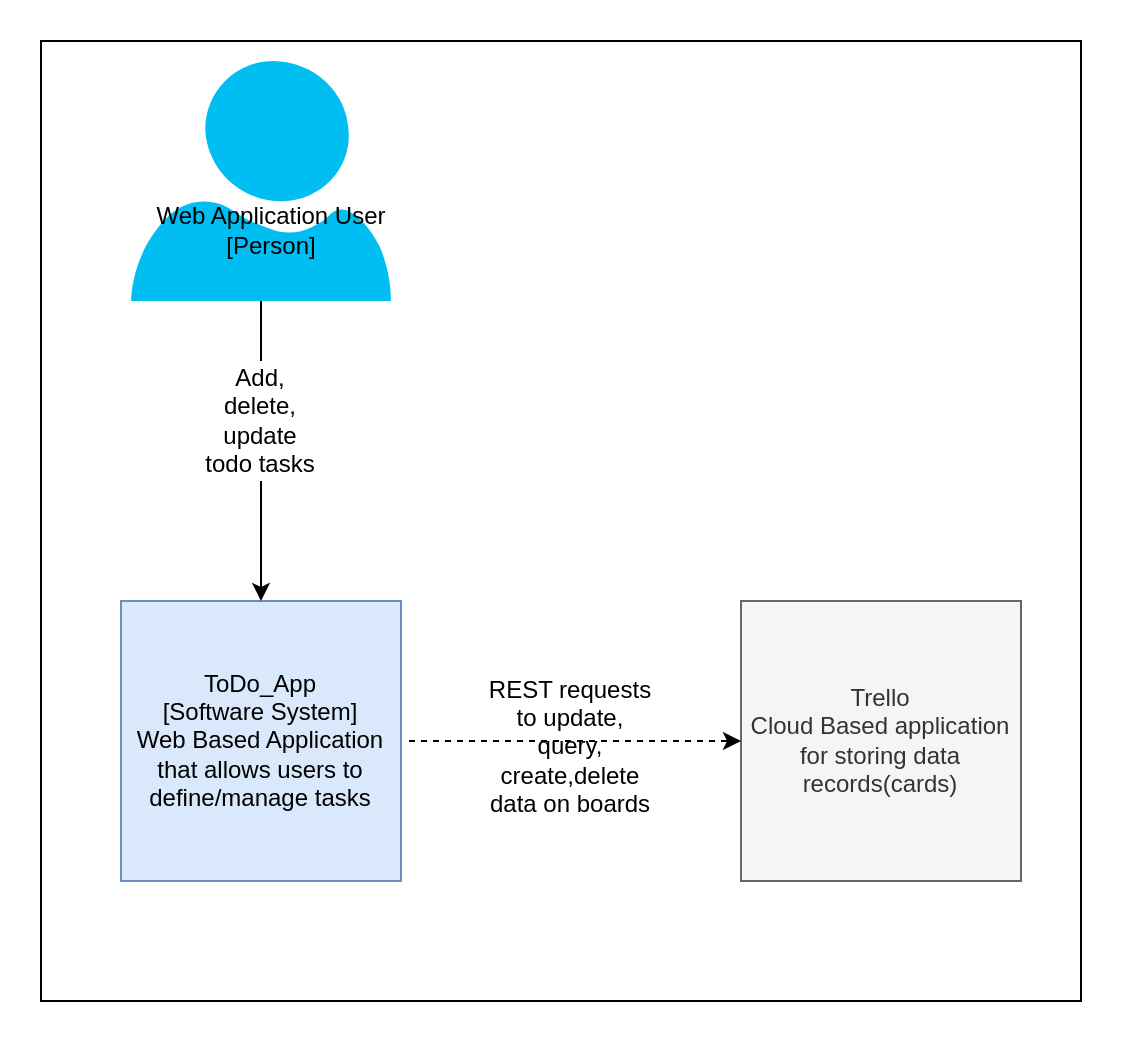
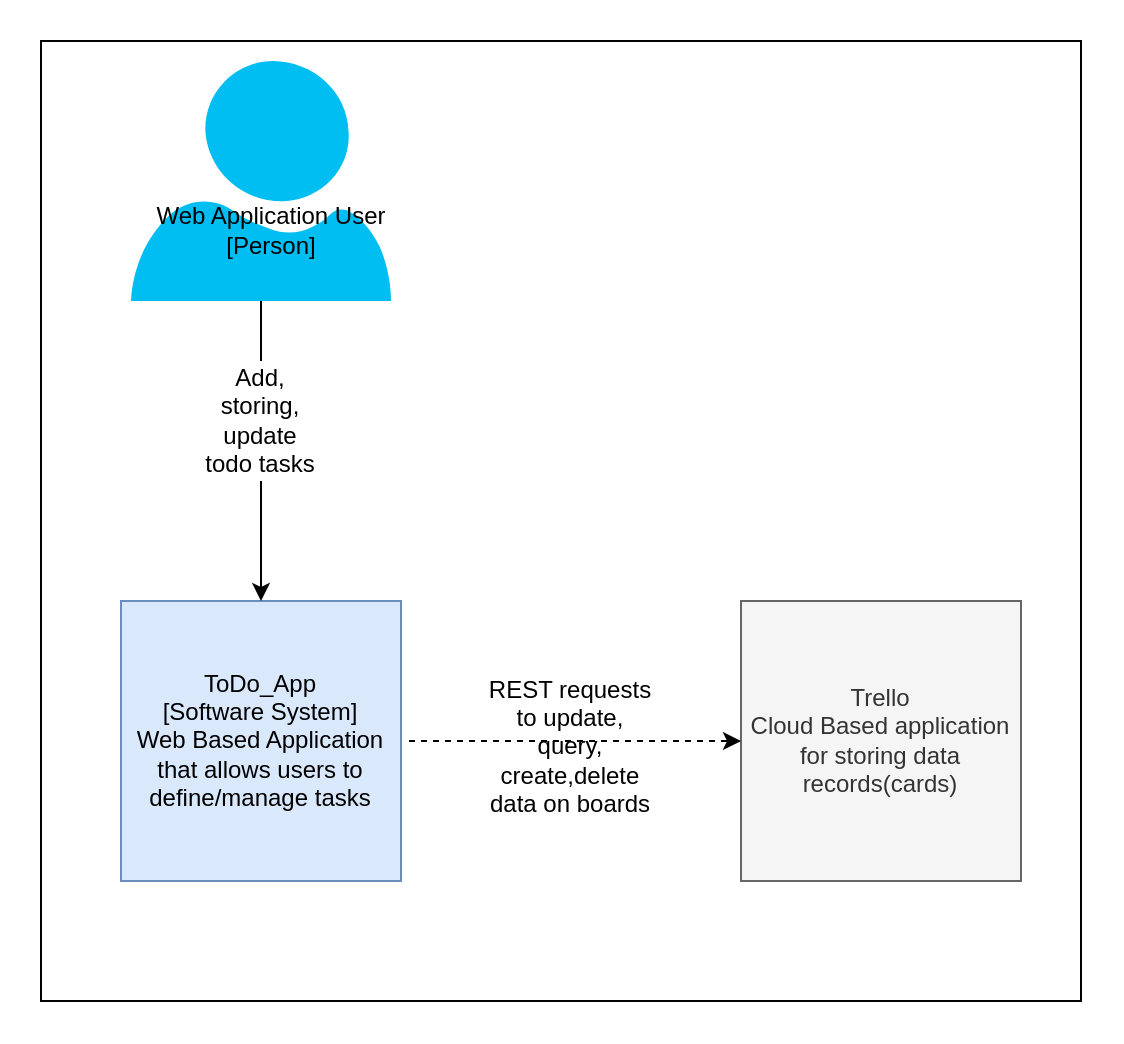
(261, 421) -> (261, 421)
